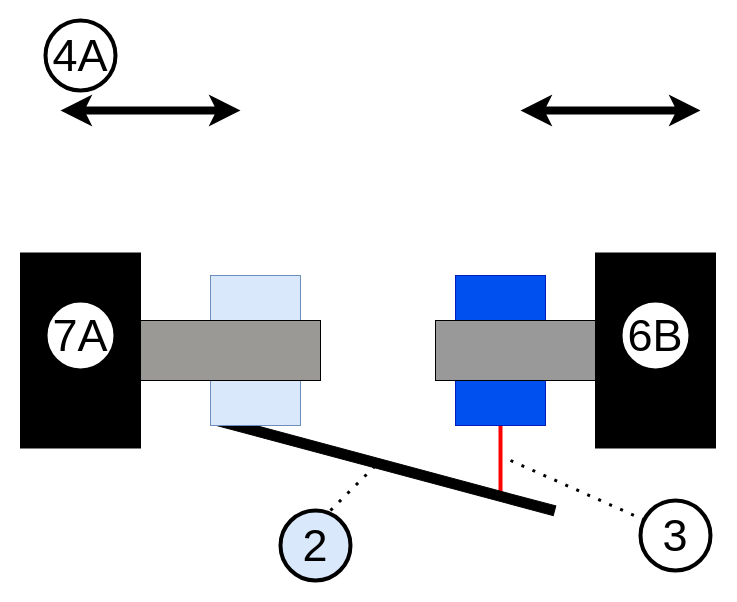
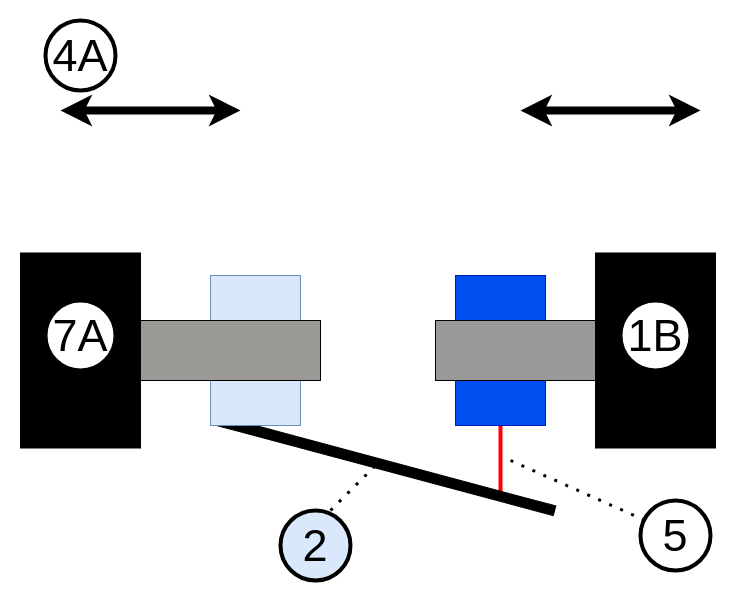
(656, 336) -> (656, 336)
(676, 536) -> (676, 536)
